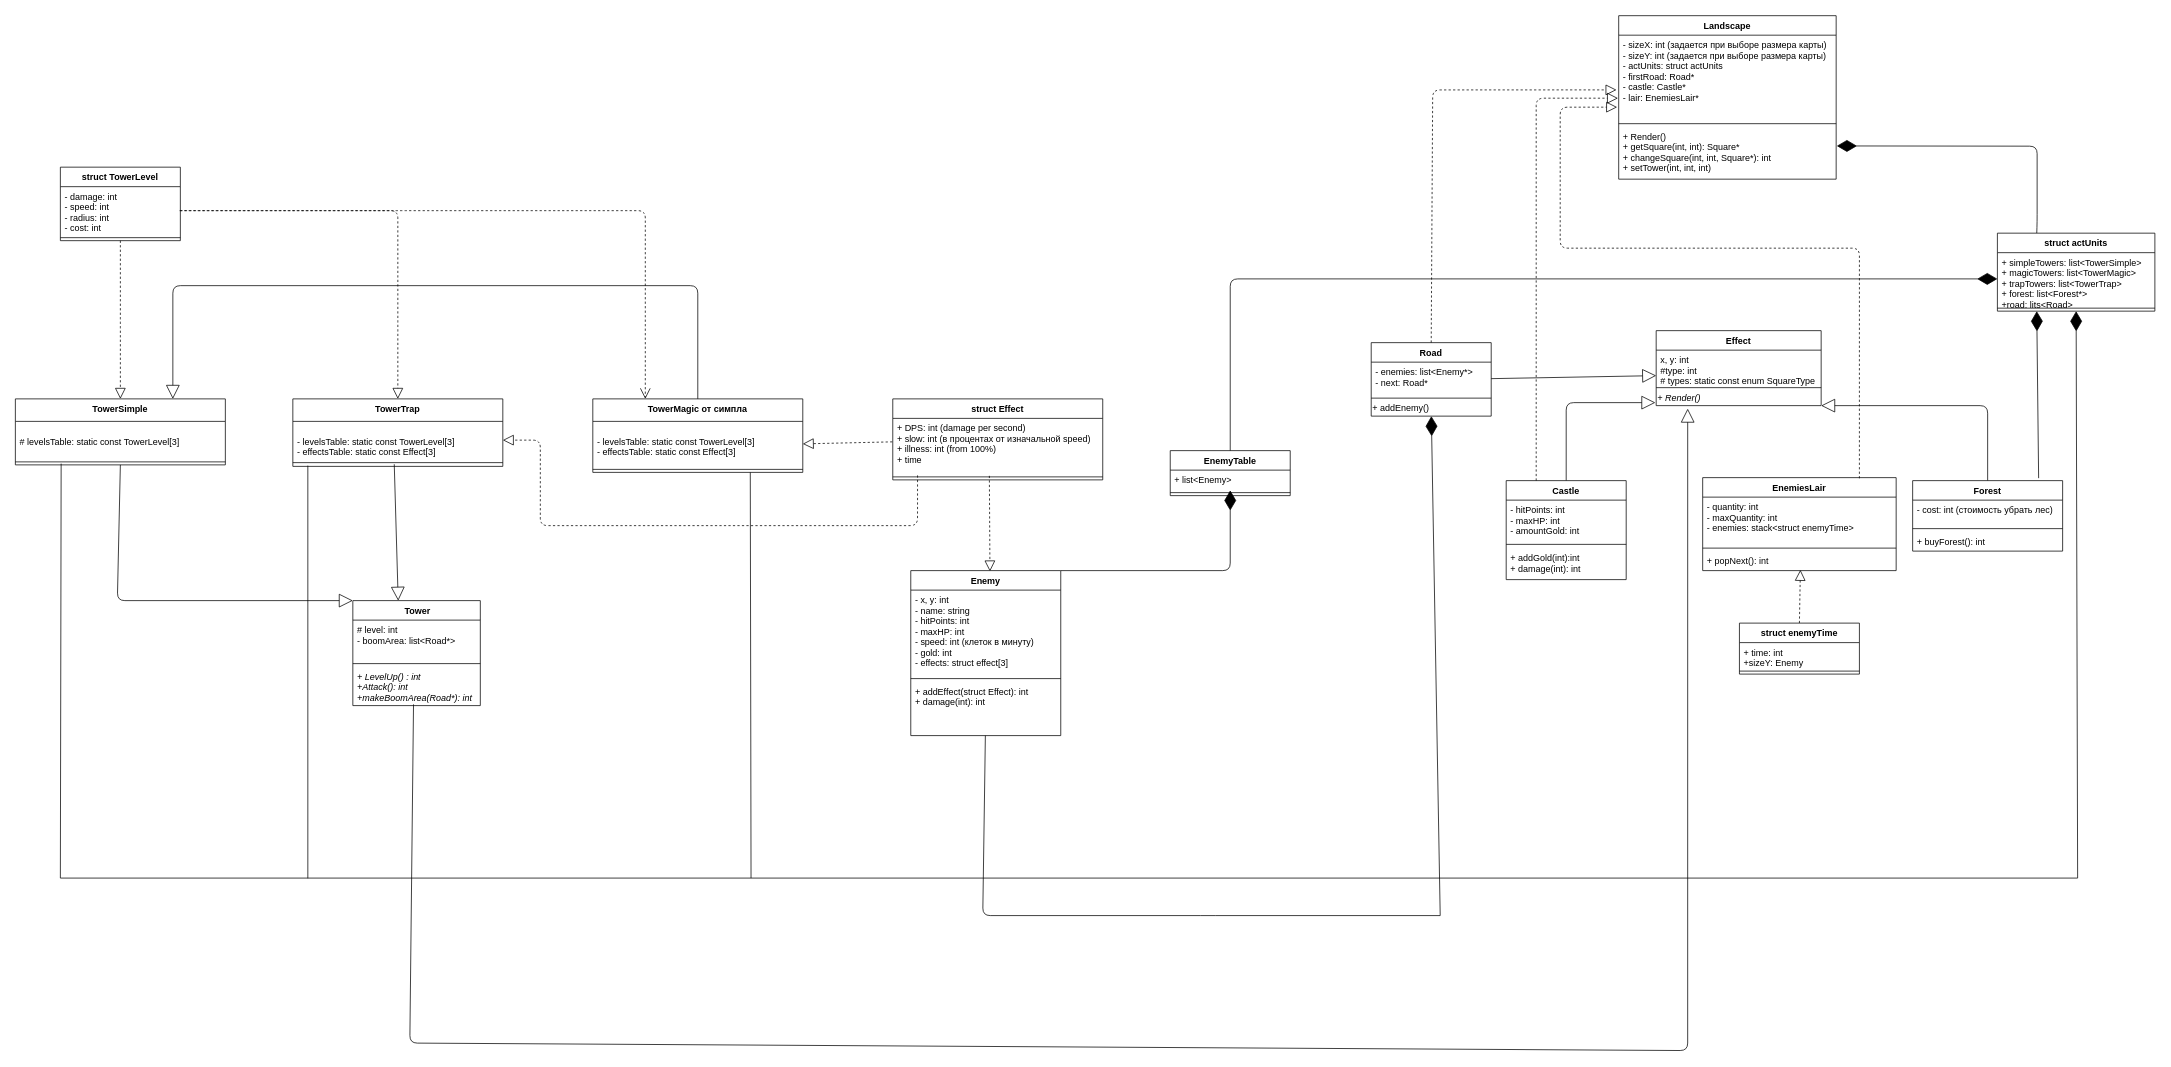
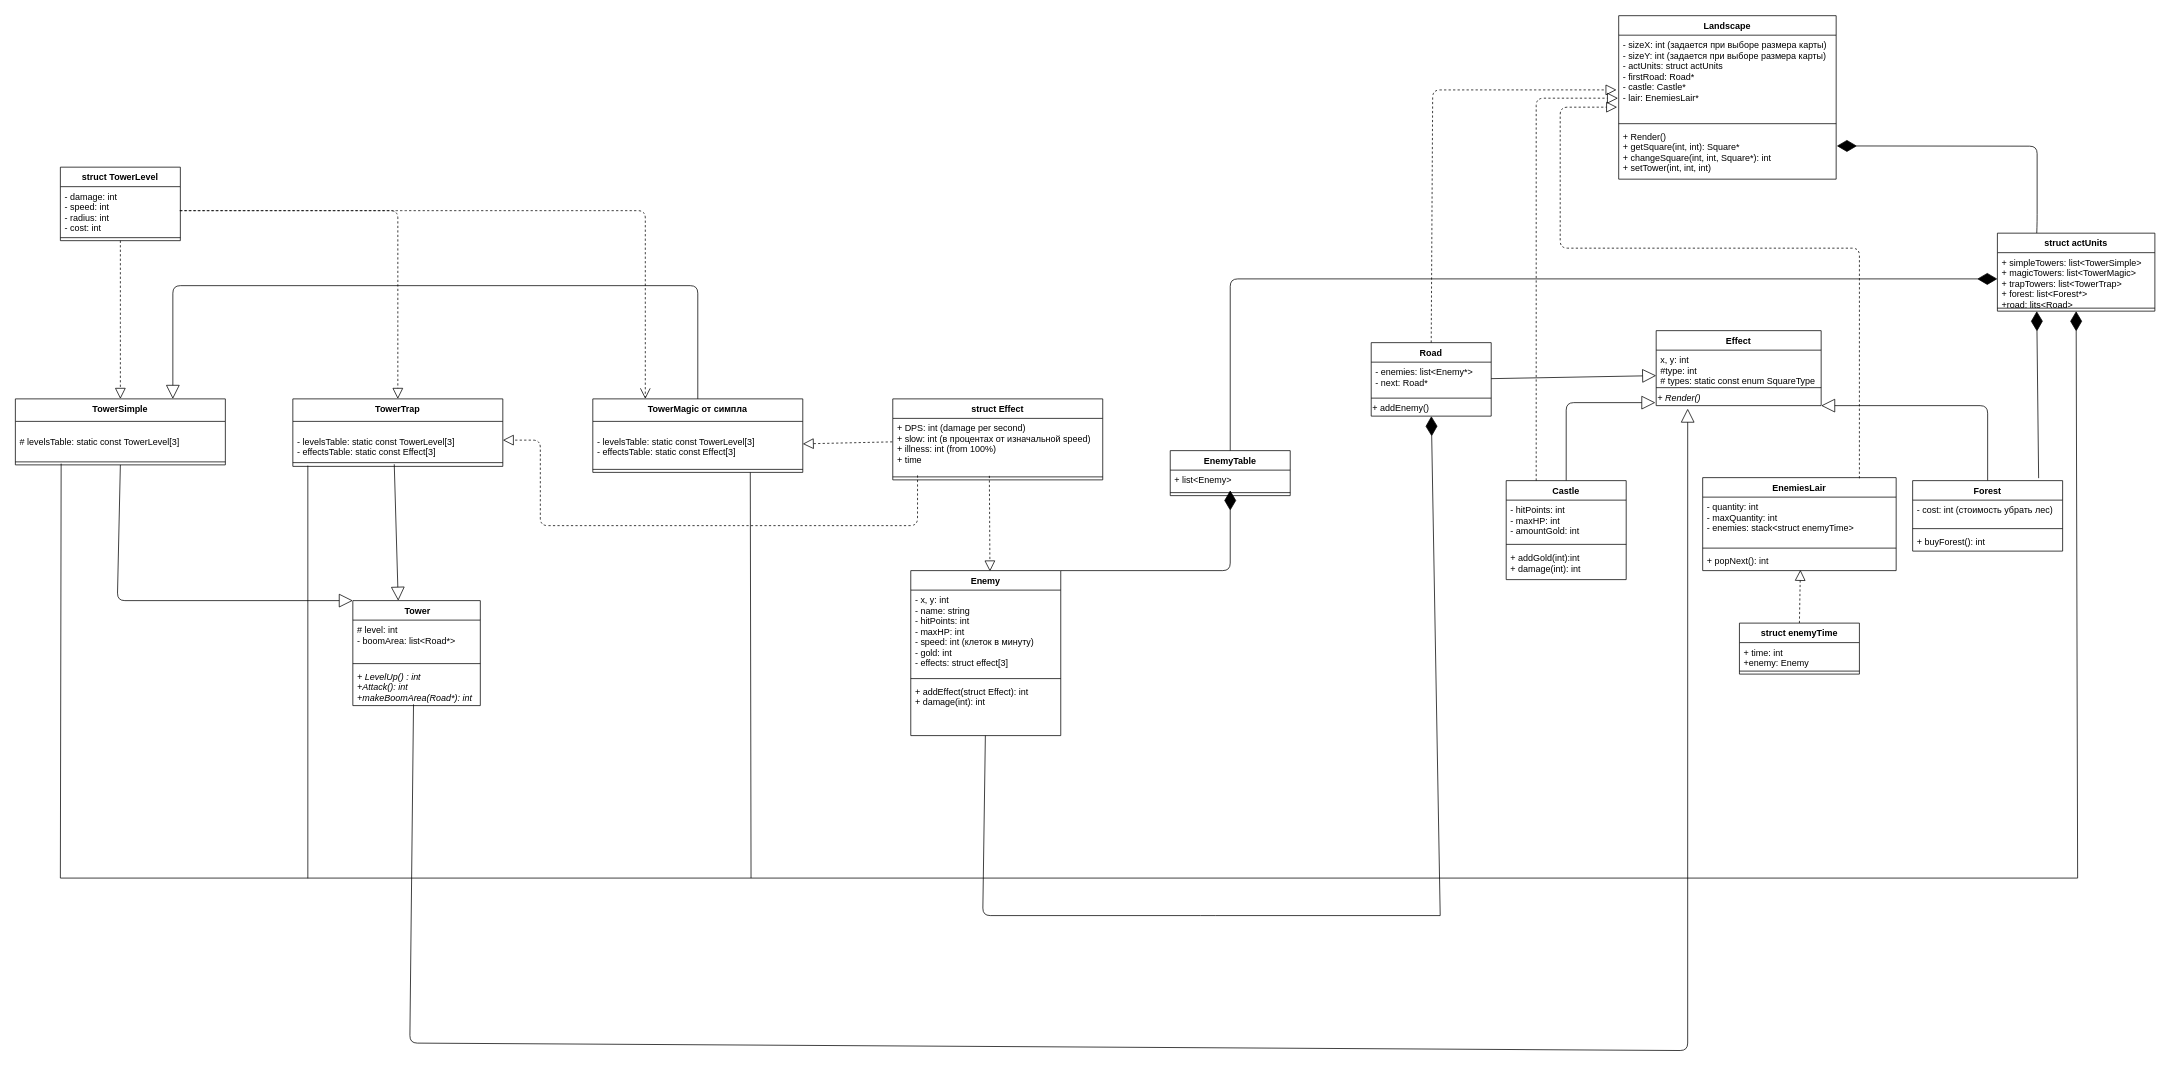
(1766, 653) -> (1766, 653)
